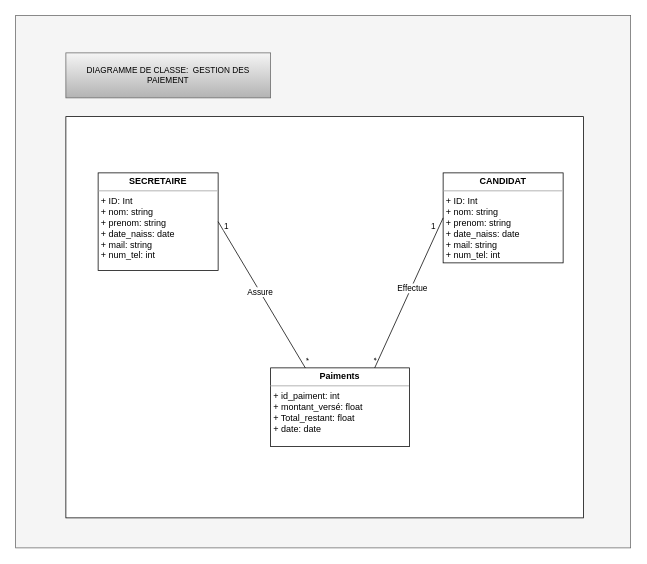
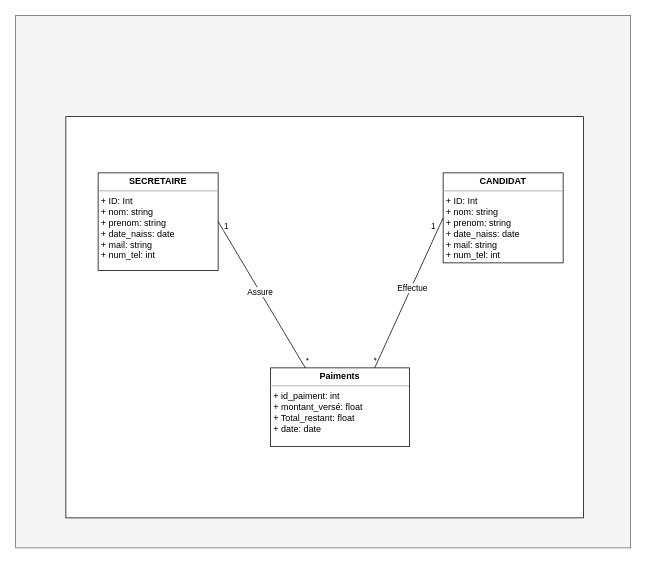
(168, 75) -> none
